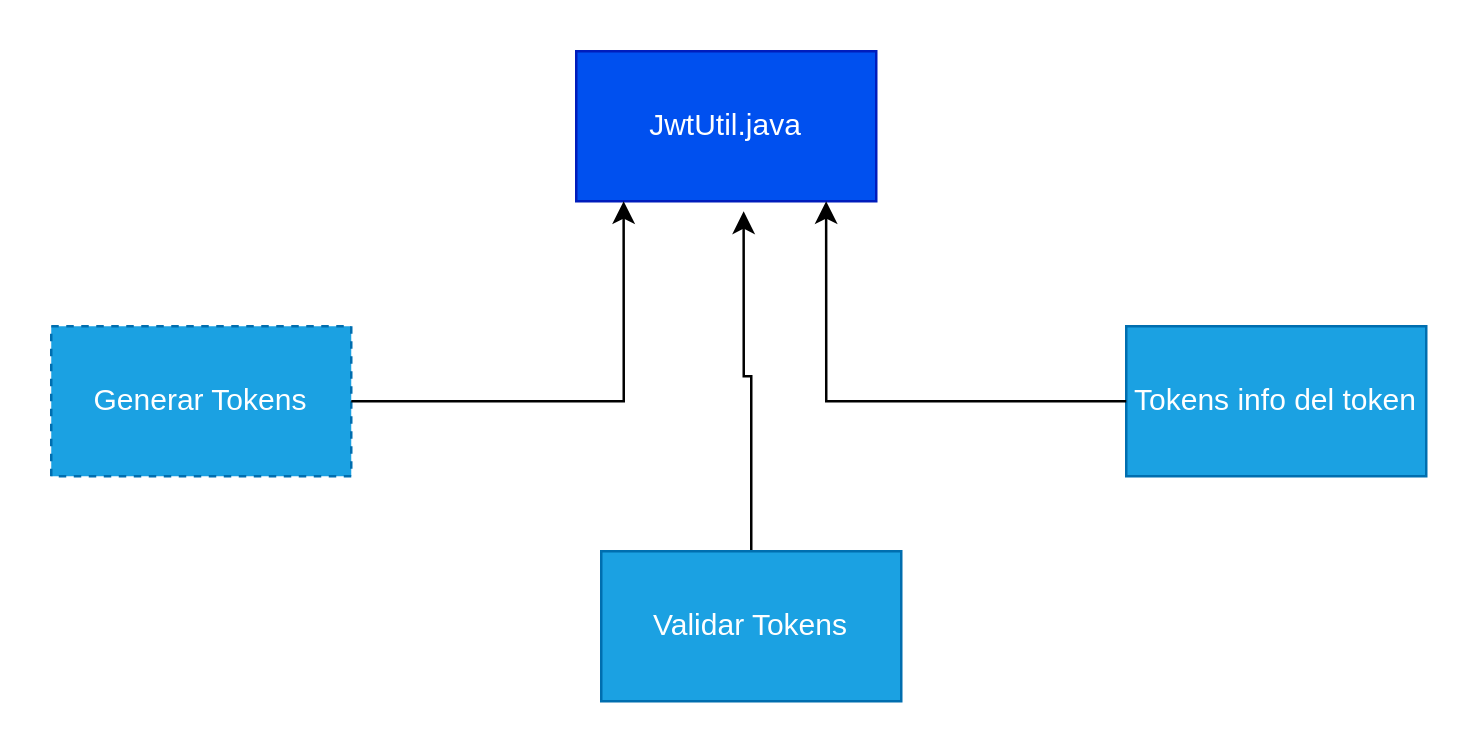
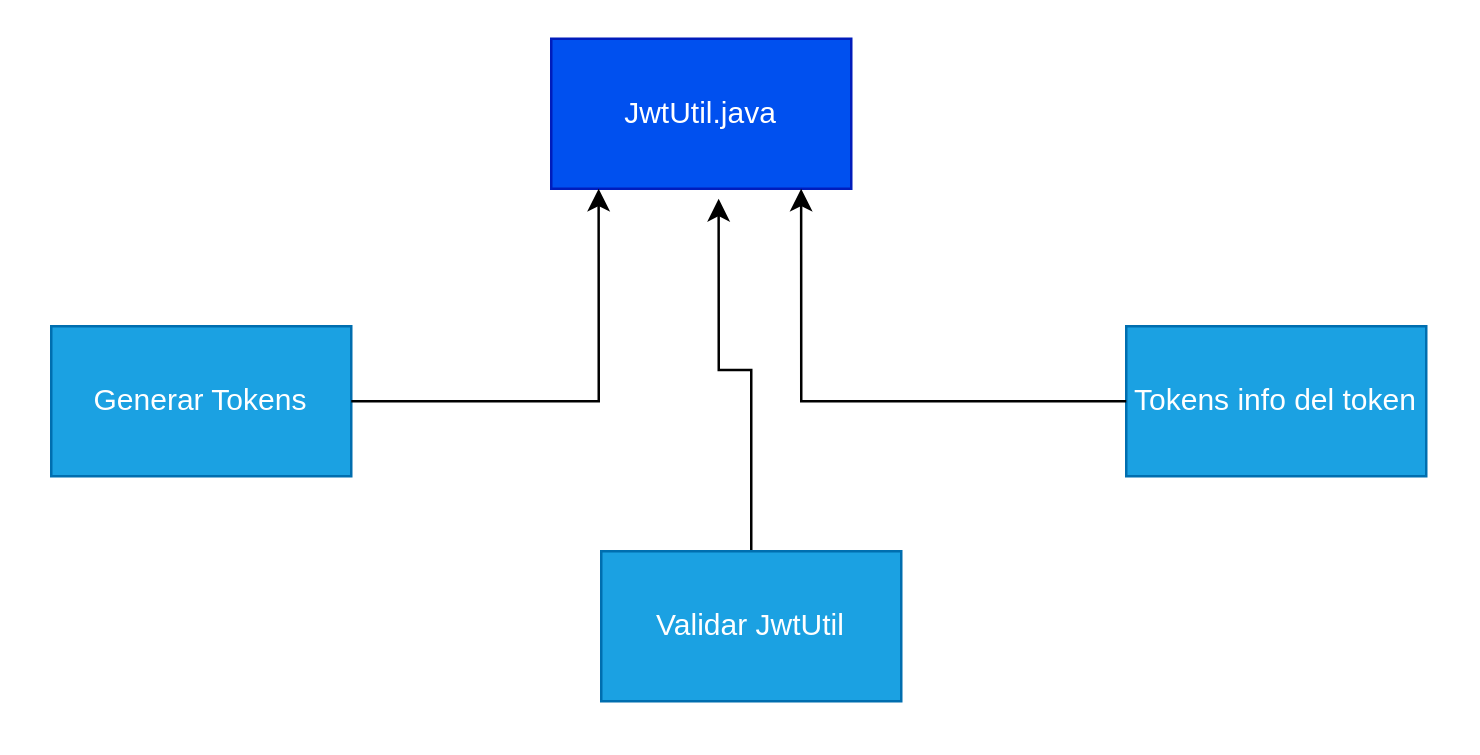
(726, 126) -> (701, 114)
(201, 401) -> (201, 401)
(751, 626) -> (751, 626)
